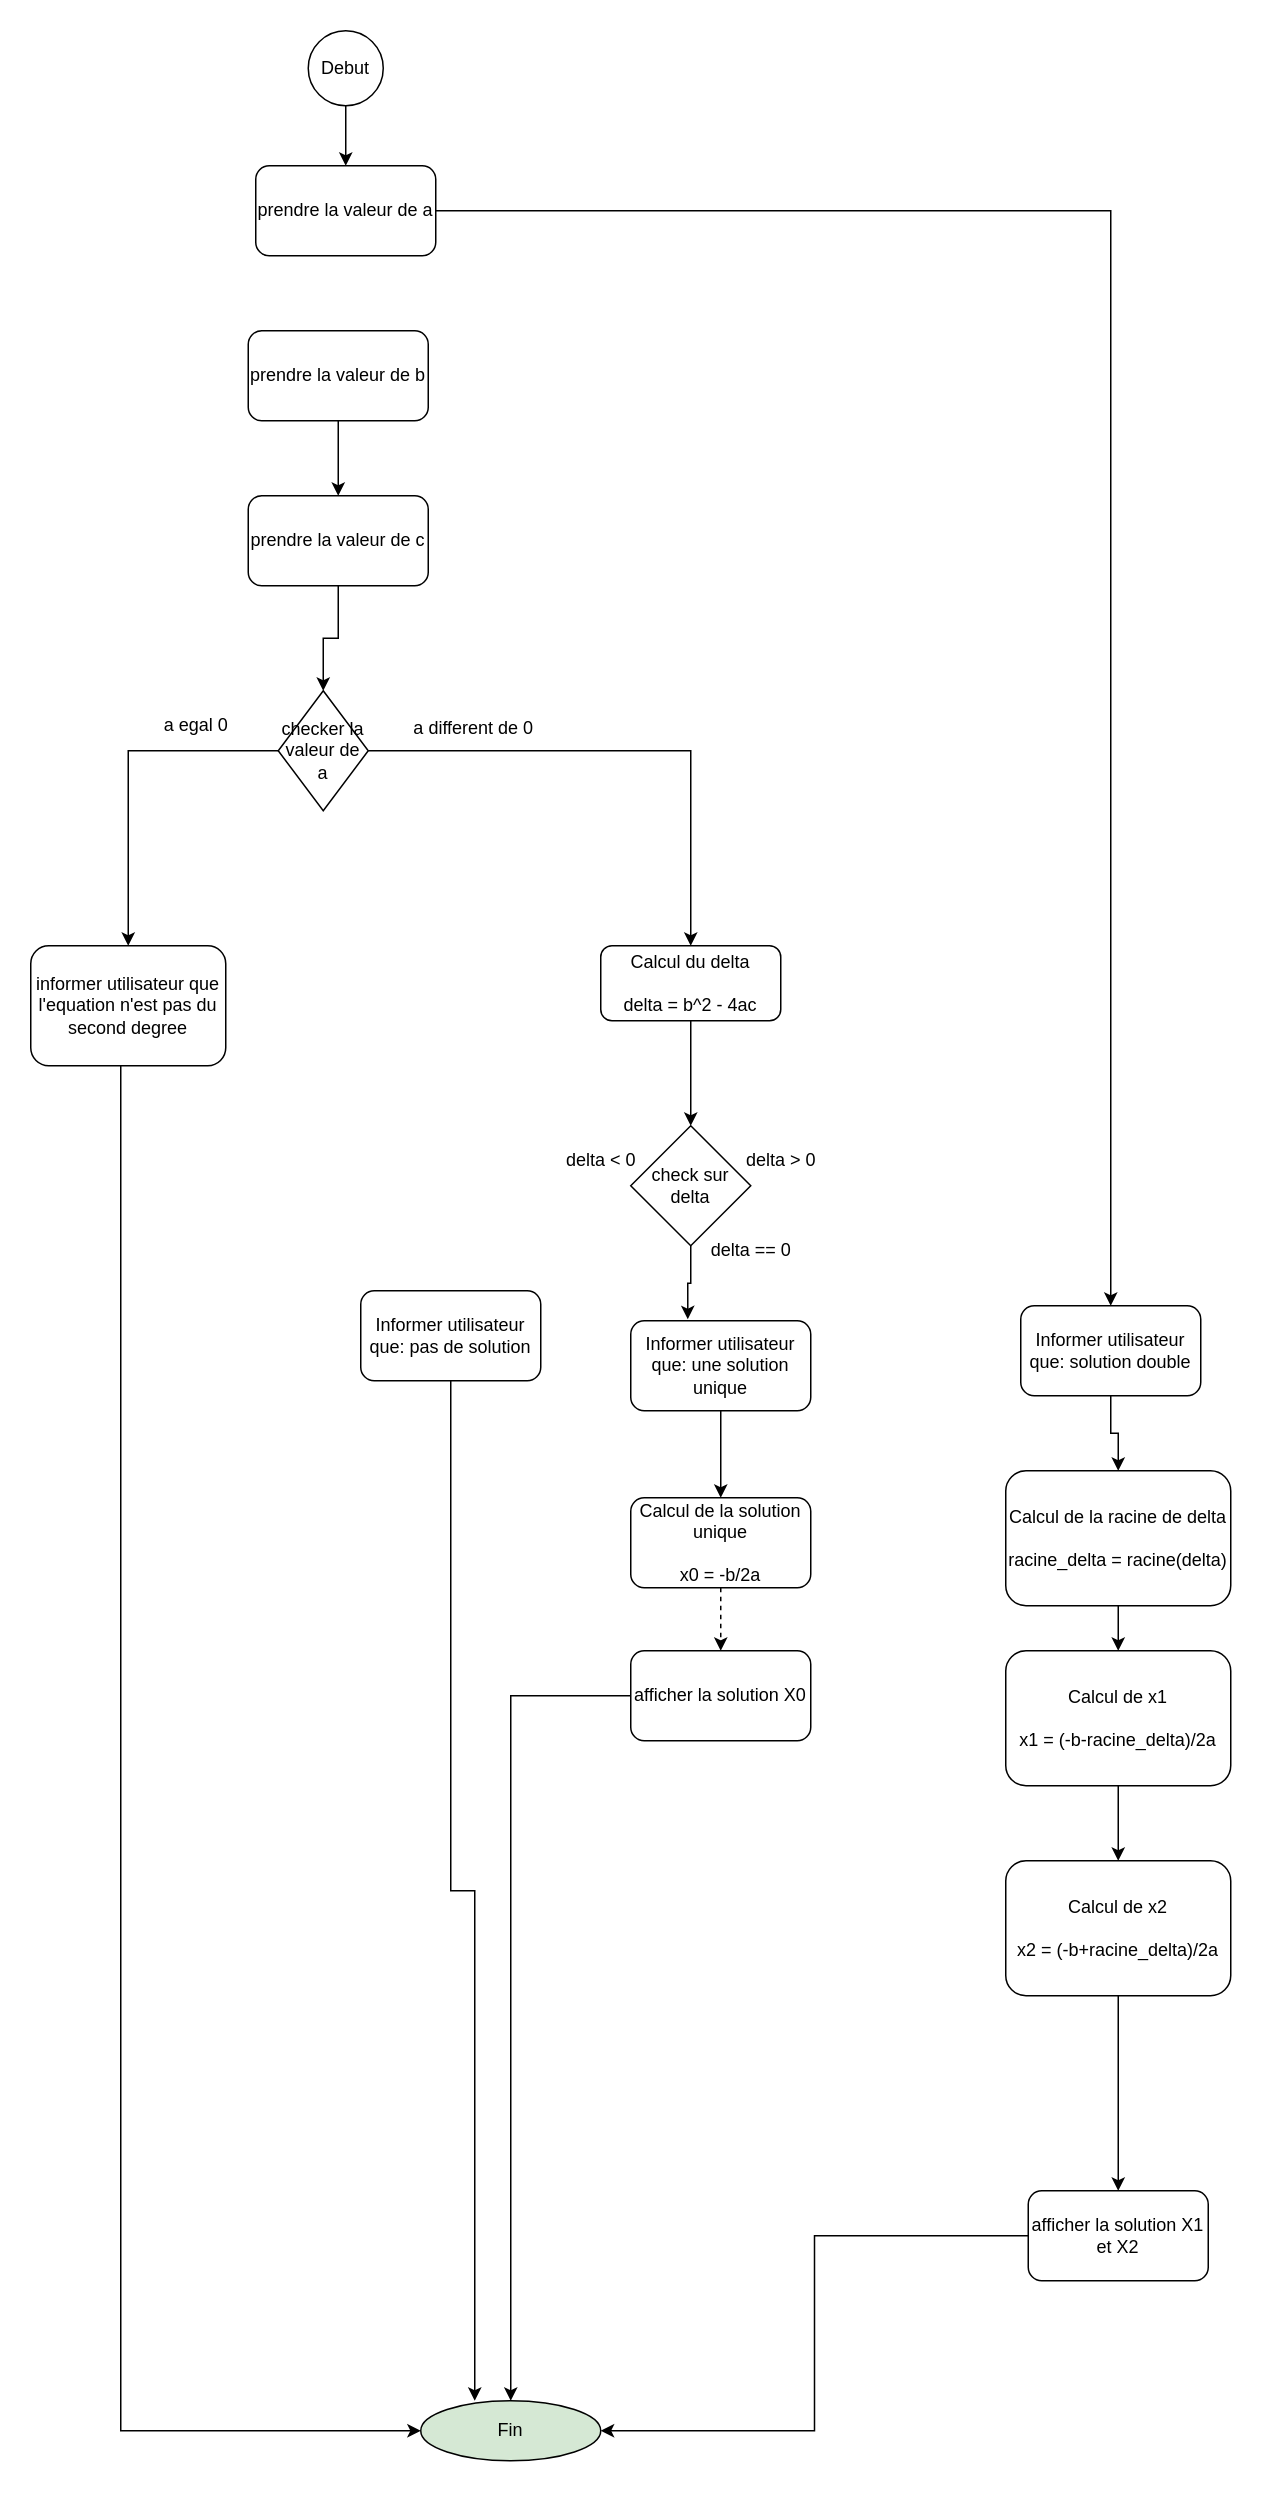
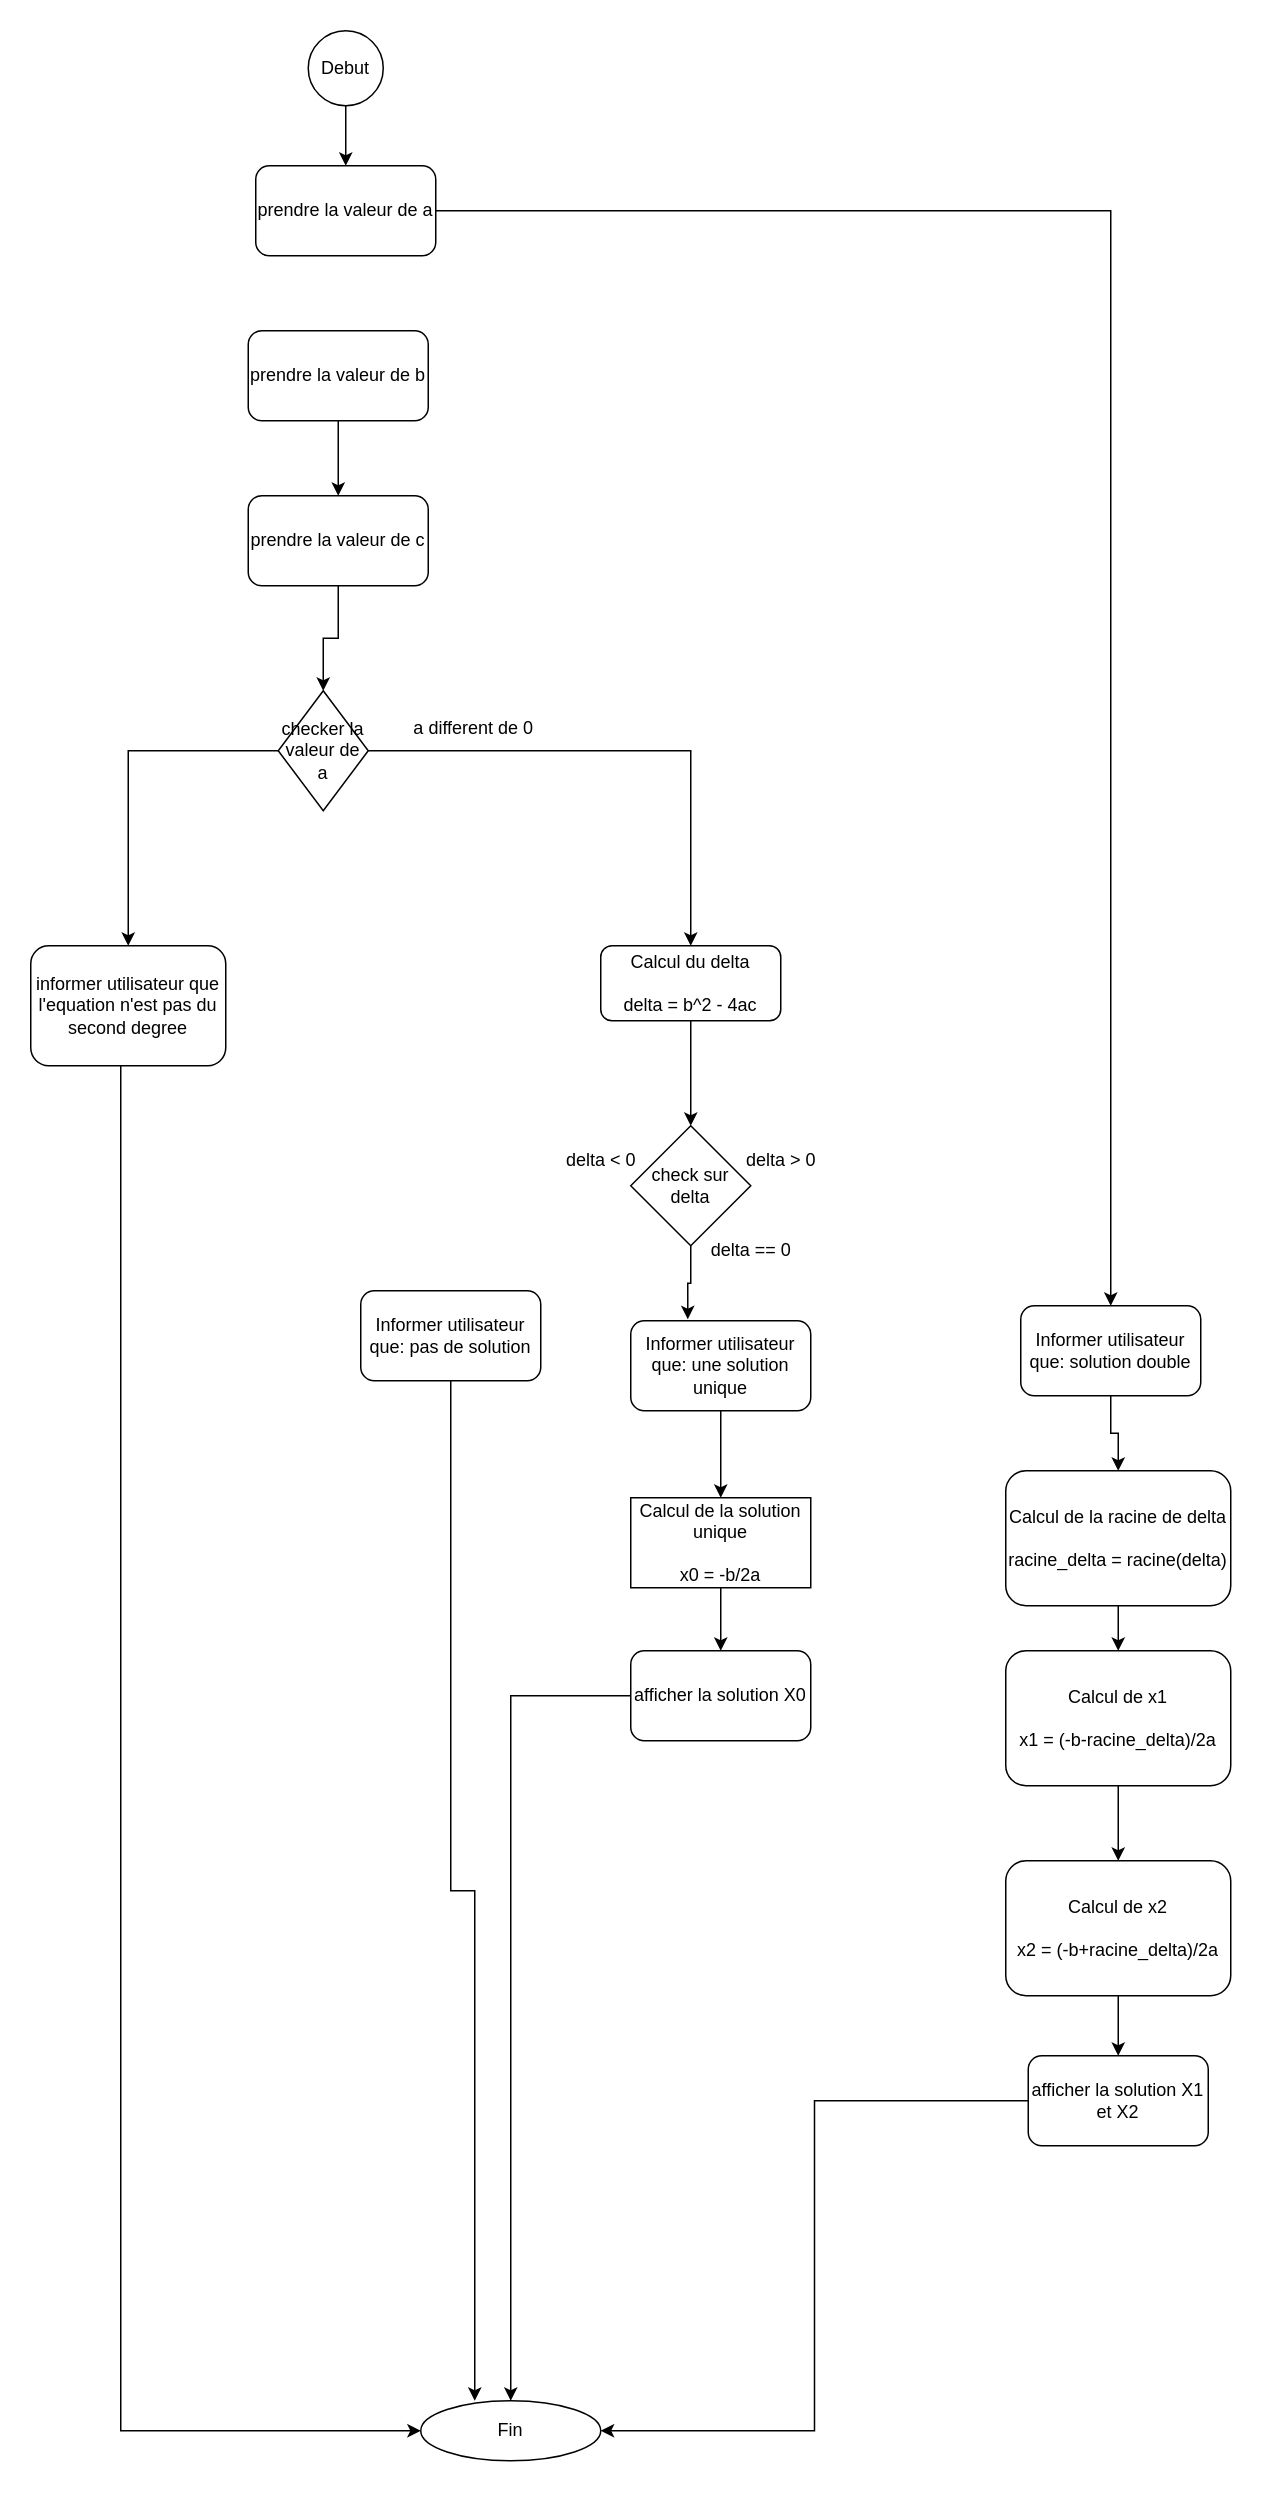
(196, 725) -> none
(721, 1543) -> (721, 1543)
(721, 1615) -> (721, 1615)
(1118, 2236) -> (1118, 2101)
(511, 2431) -> (511, 2431)
